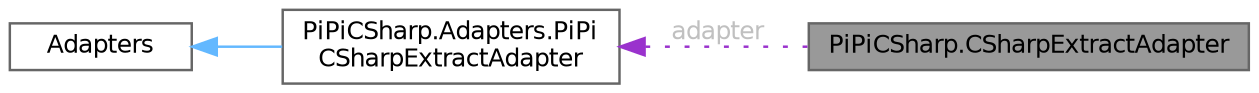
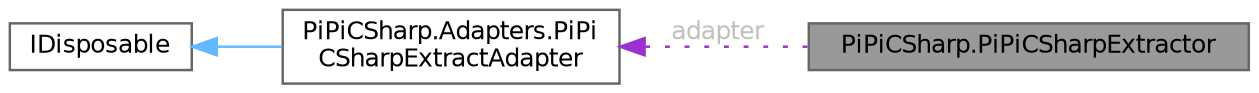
(101, 47) -> (101, 47)
(1029, 47) -> (1029, 47)
